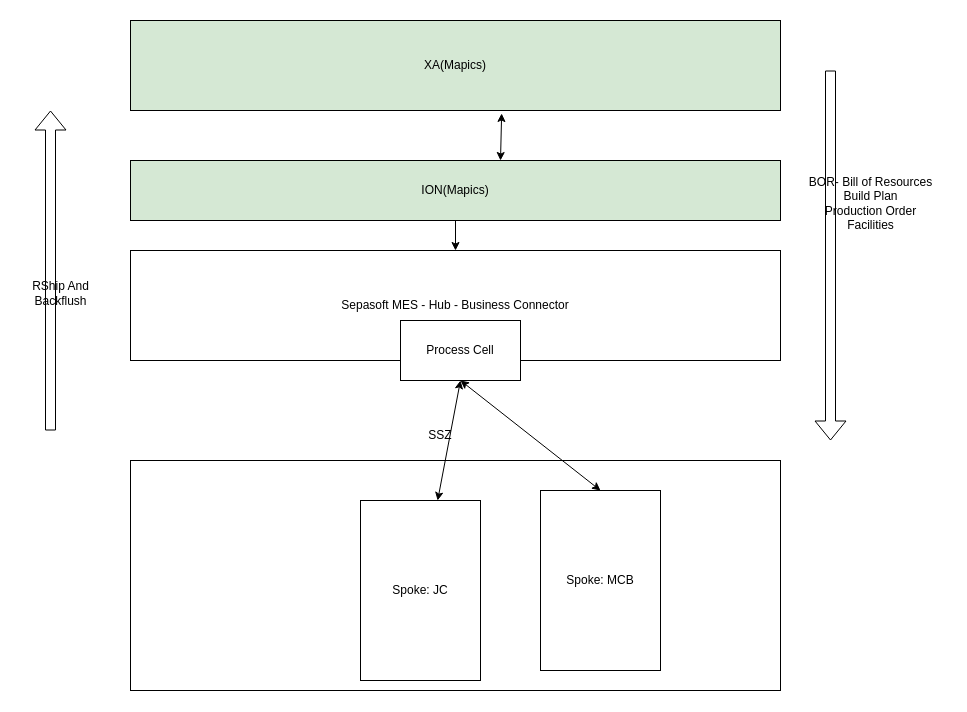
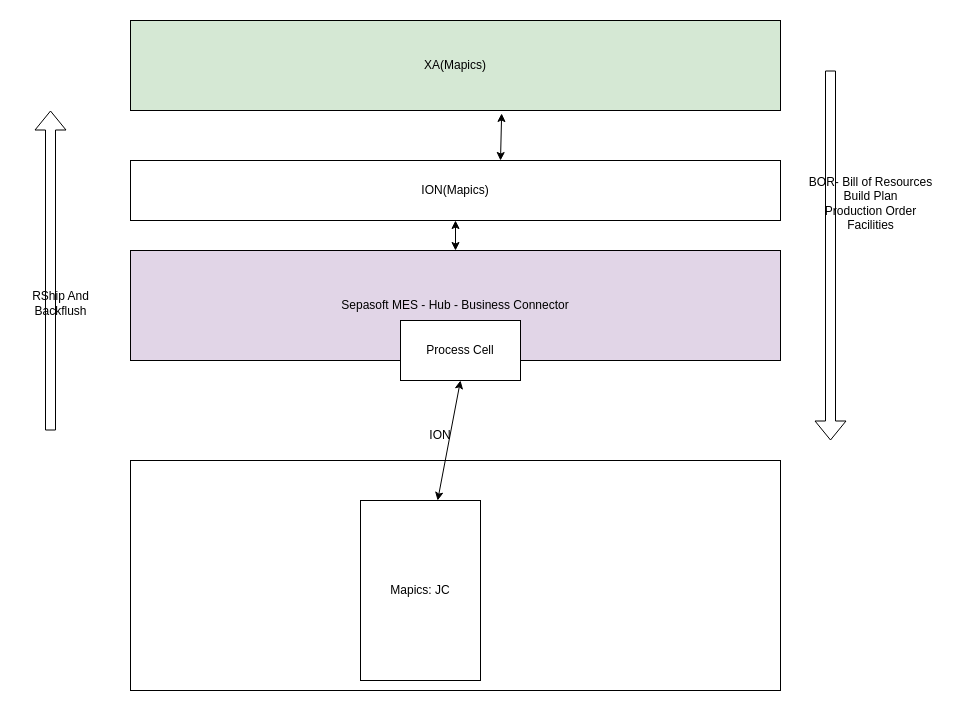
(456, 191) -> (456, 191)
(456, 226) -> (456, 229)
(61, 294) -> (61, 304)
(456, 306) -> (456, 306)
(530, 435) -> none
(441, 436) -> (441, 436)
(601, 581) -> none
(421, 591) -> (421, 591)
